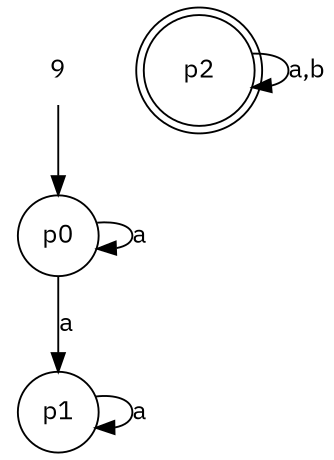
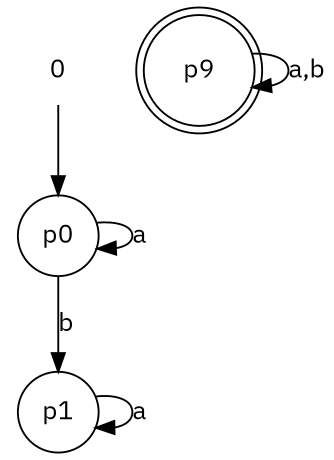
(58, 70) -> (58, 70)
(199, 70) -> (199, 70)
(67, 324) -> (67, 324)
